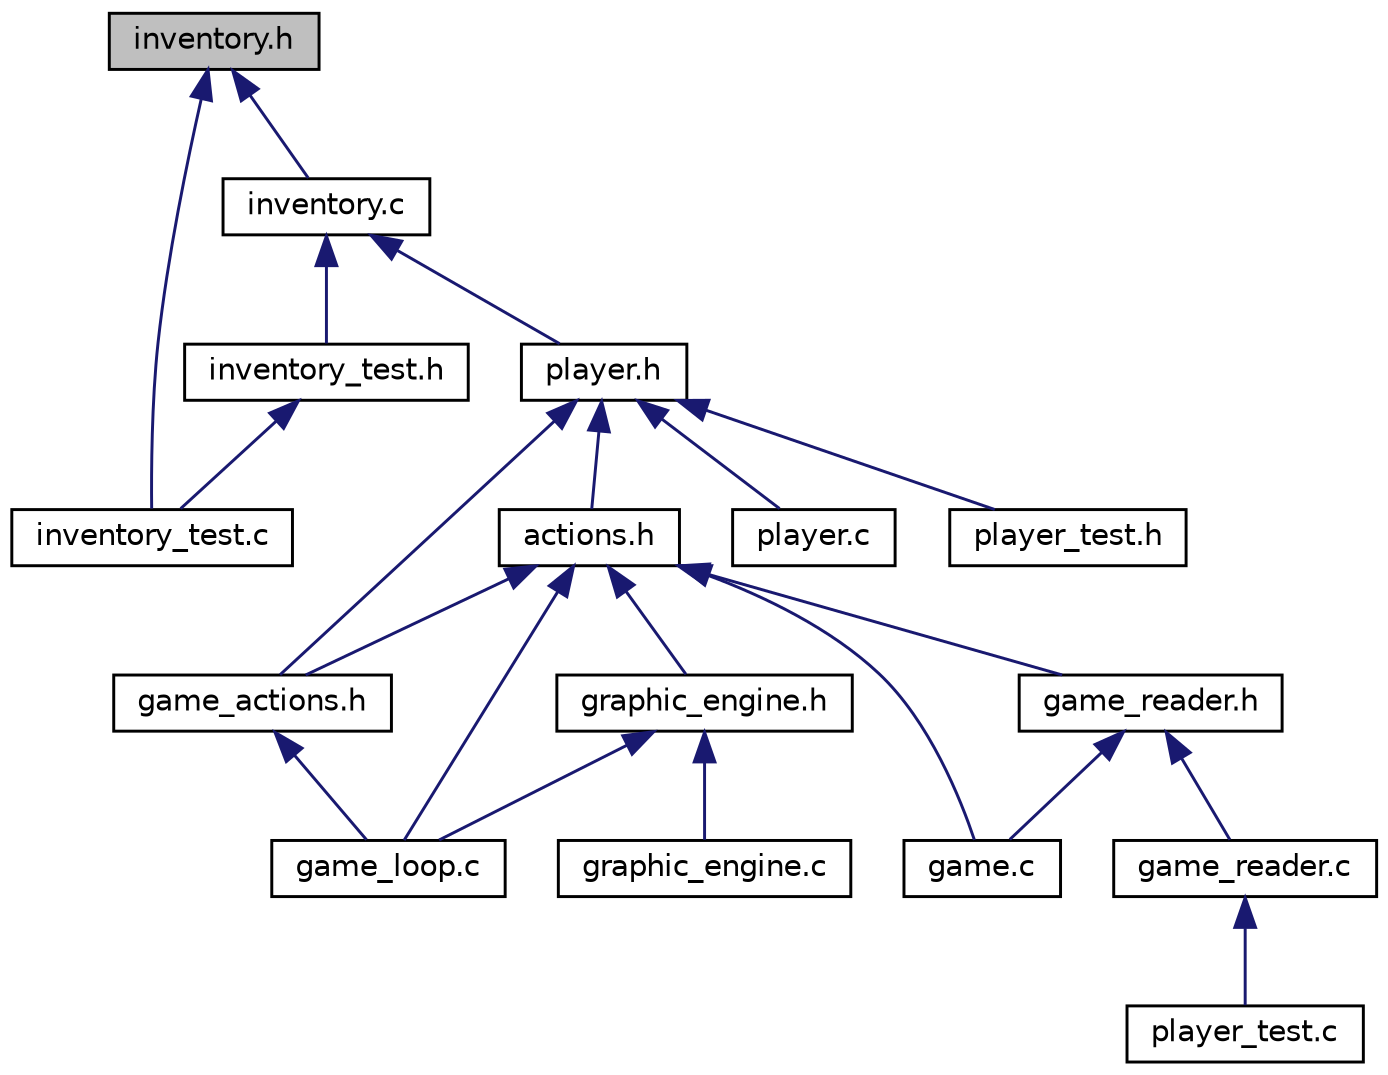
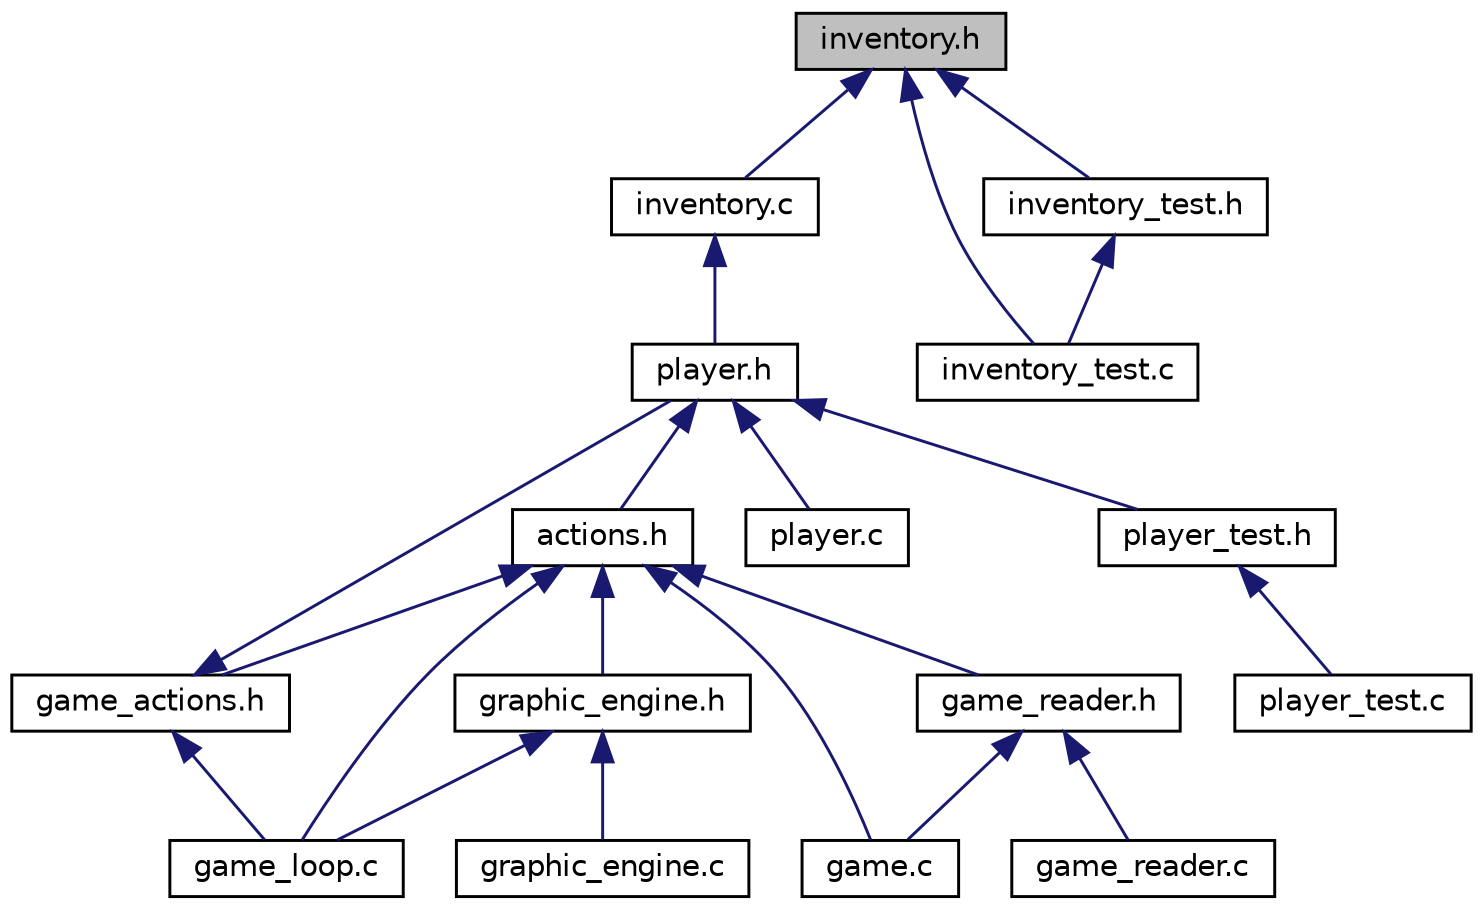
(326, 305) -> (1025, 133)
(417, 548) -> (446, 530)
(1245, 967) -> (1295, 632)
